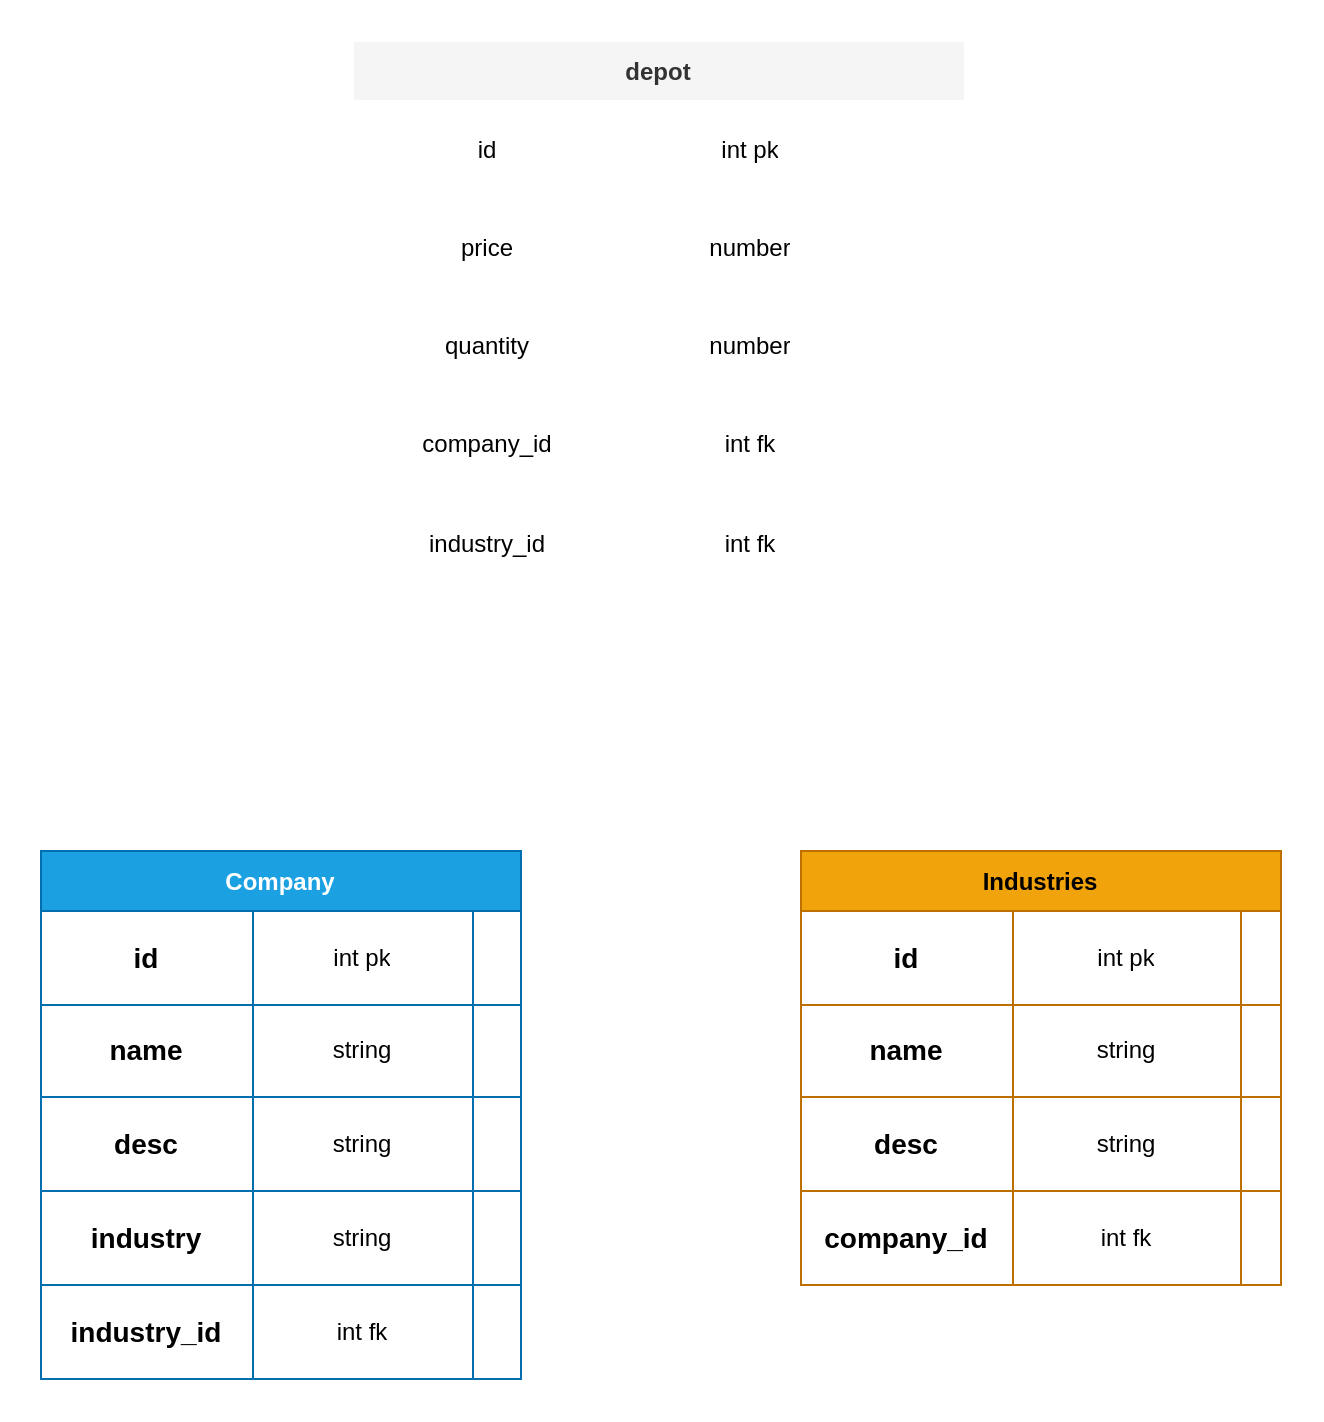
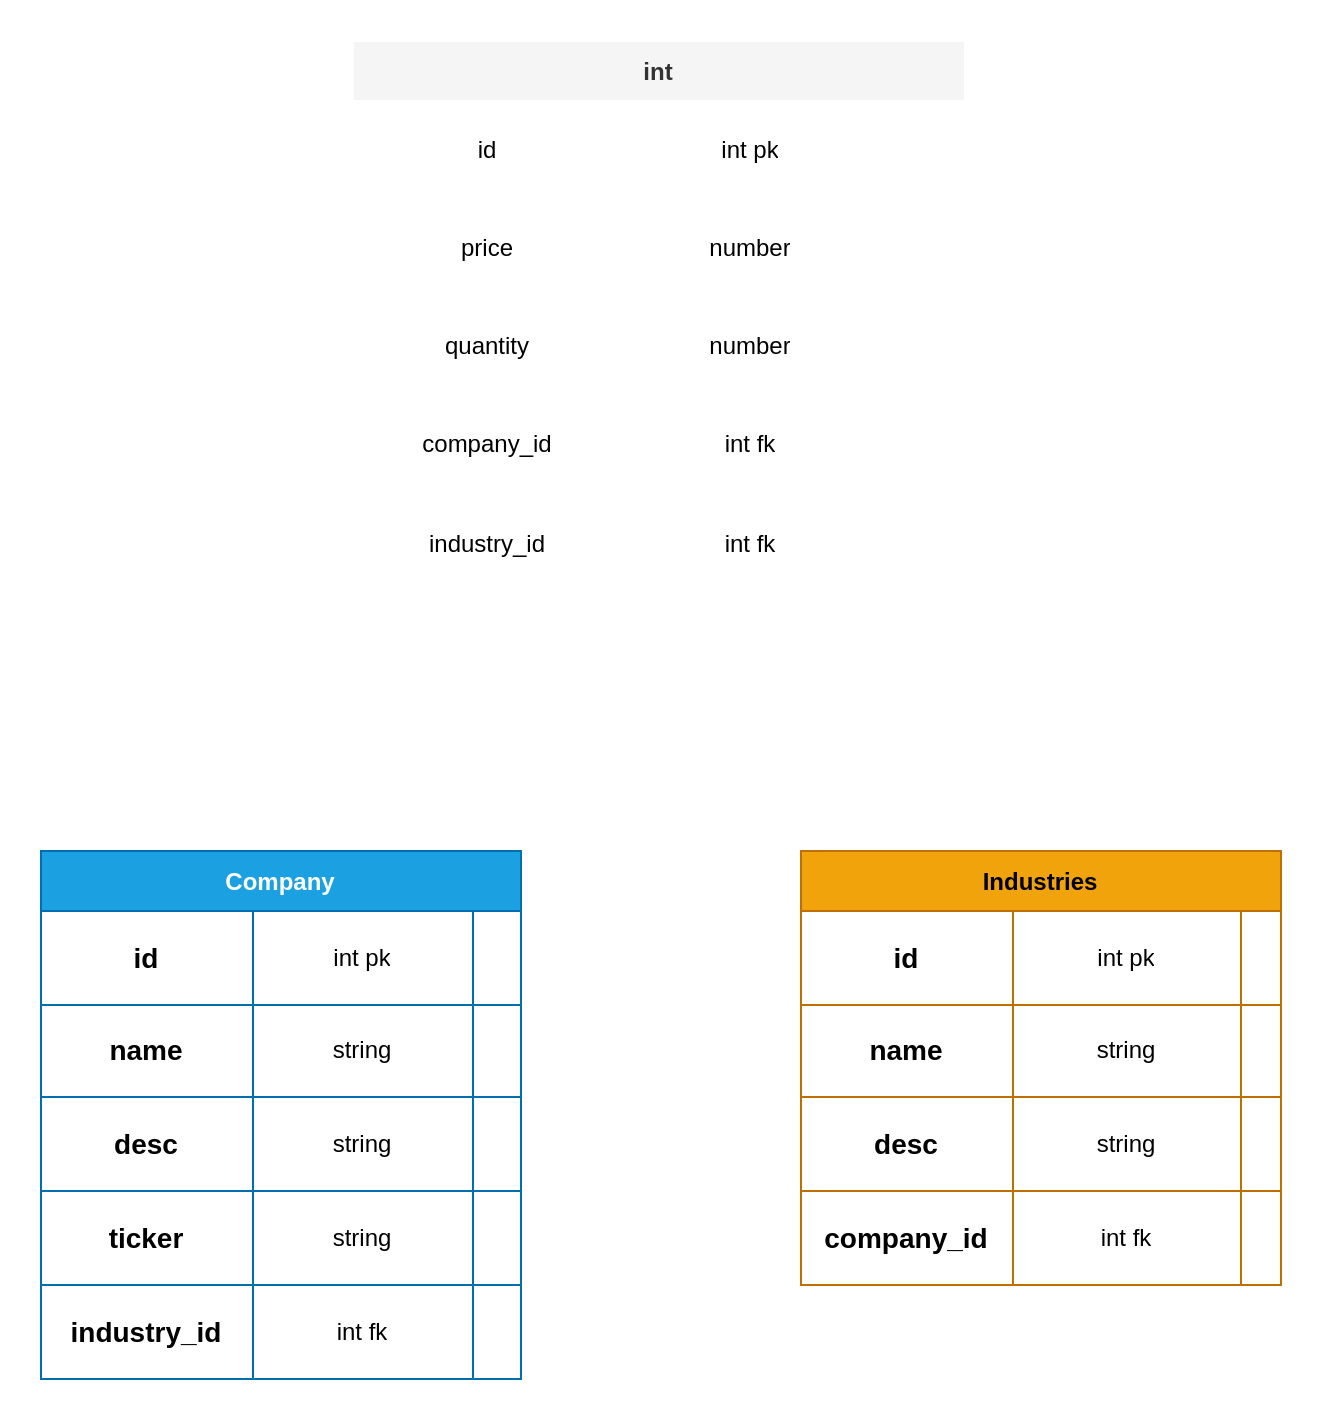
(658, 72) -> (658, 72)
(147, 1239) -> (147, 1239)
